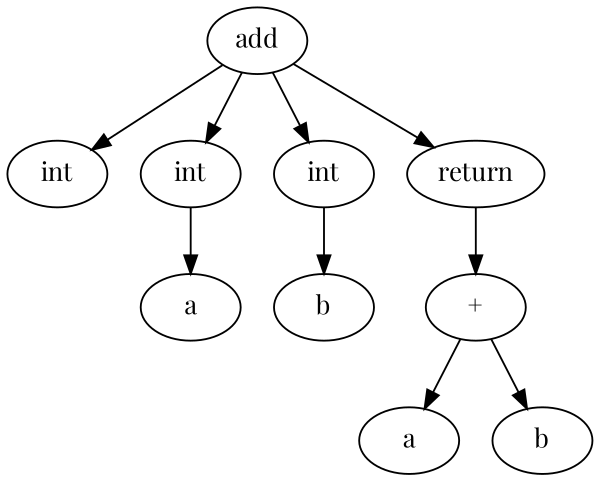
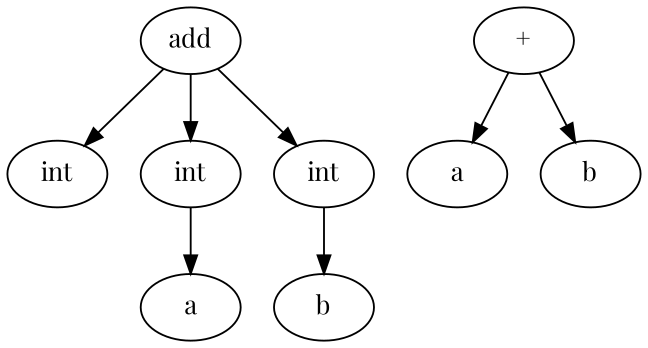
(476, 174) -> none
